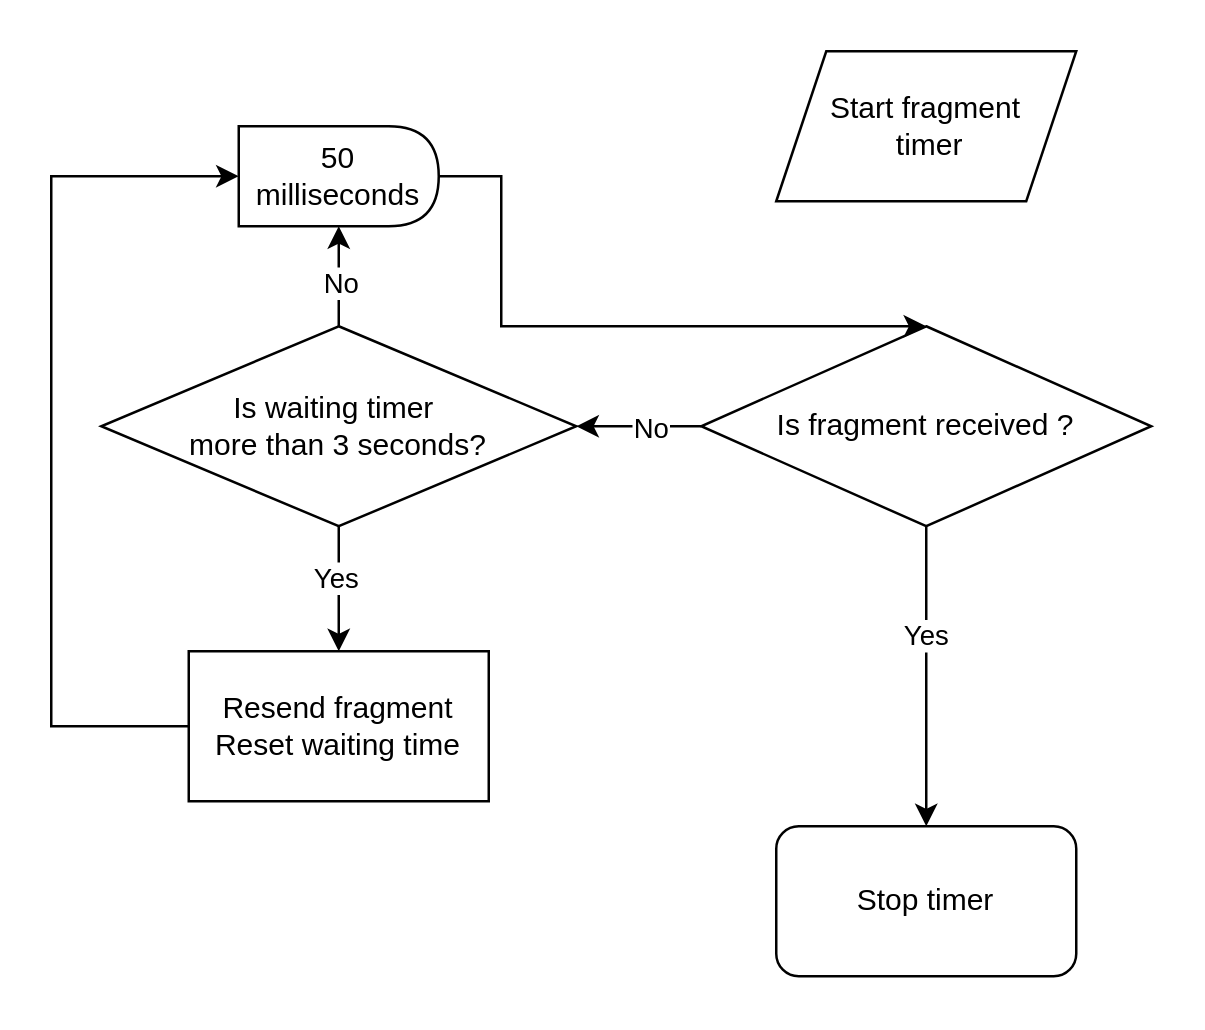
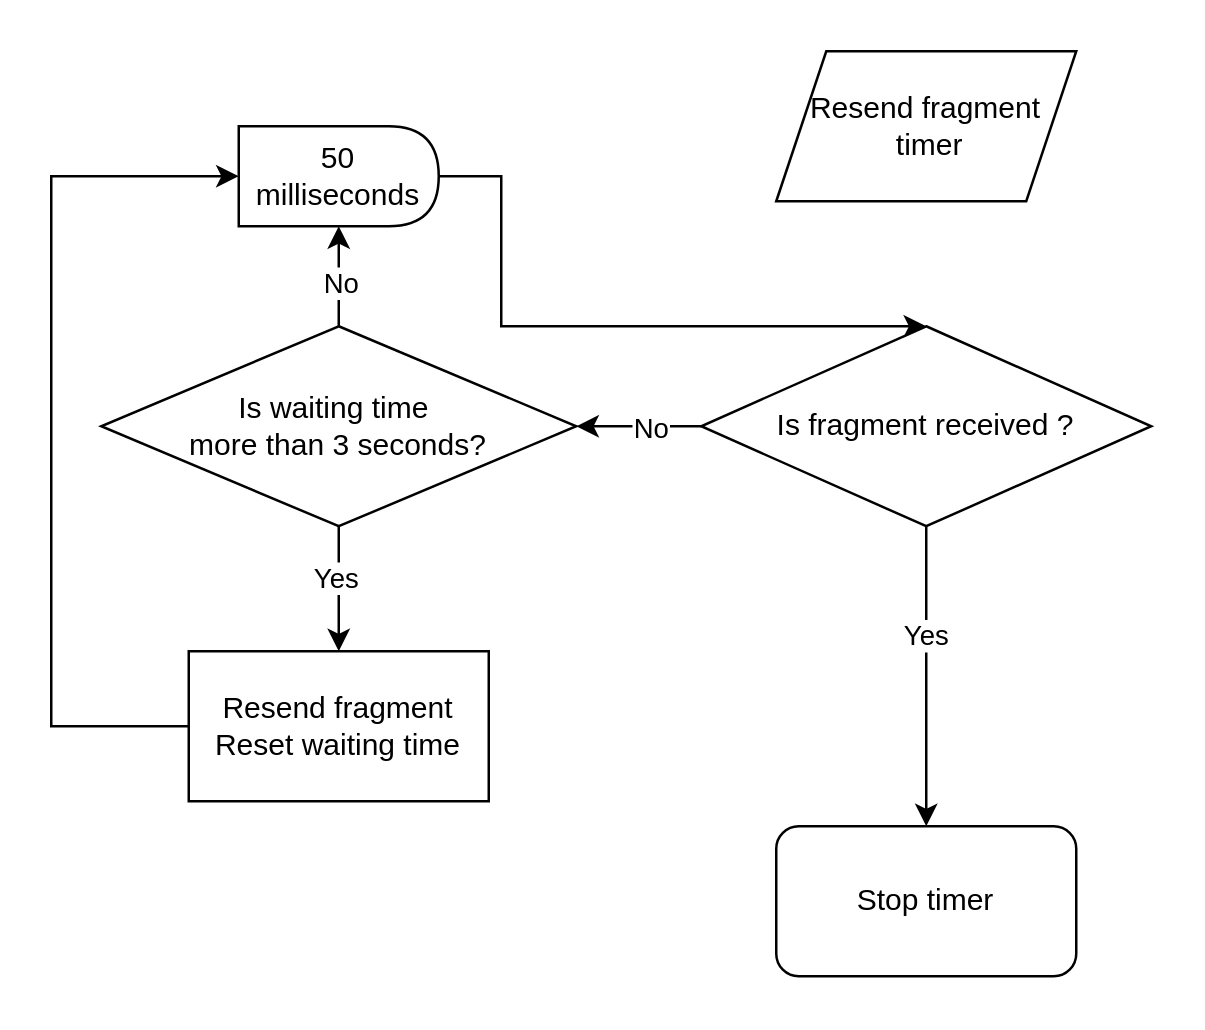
(926, 126) -> (926, 126)
(339, 426) -> (339, 426)
